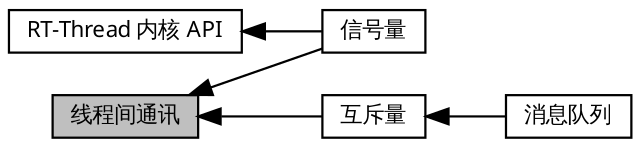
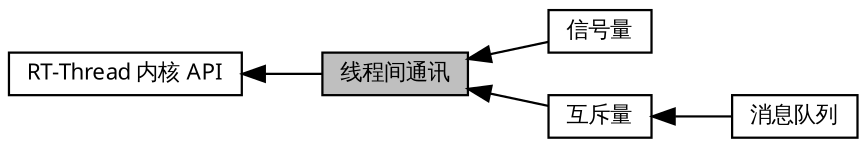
(294, 31) -> (294, 74)
